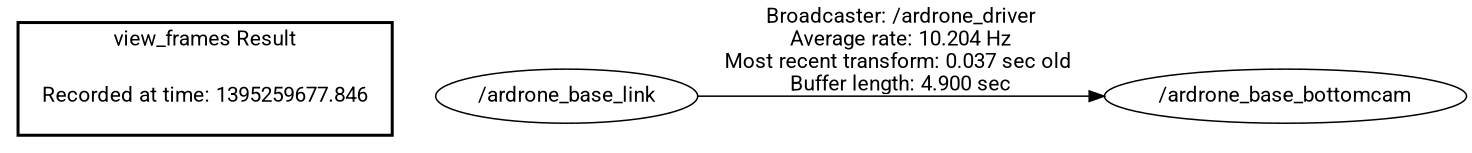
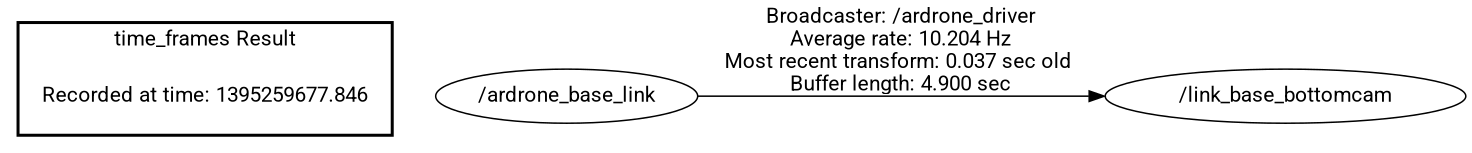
(205, 40) -> (205, 40)
(1286, 96) -> (1286, 96)
